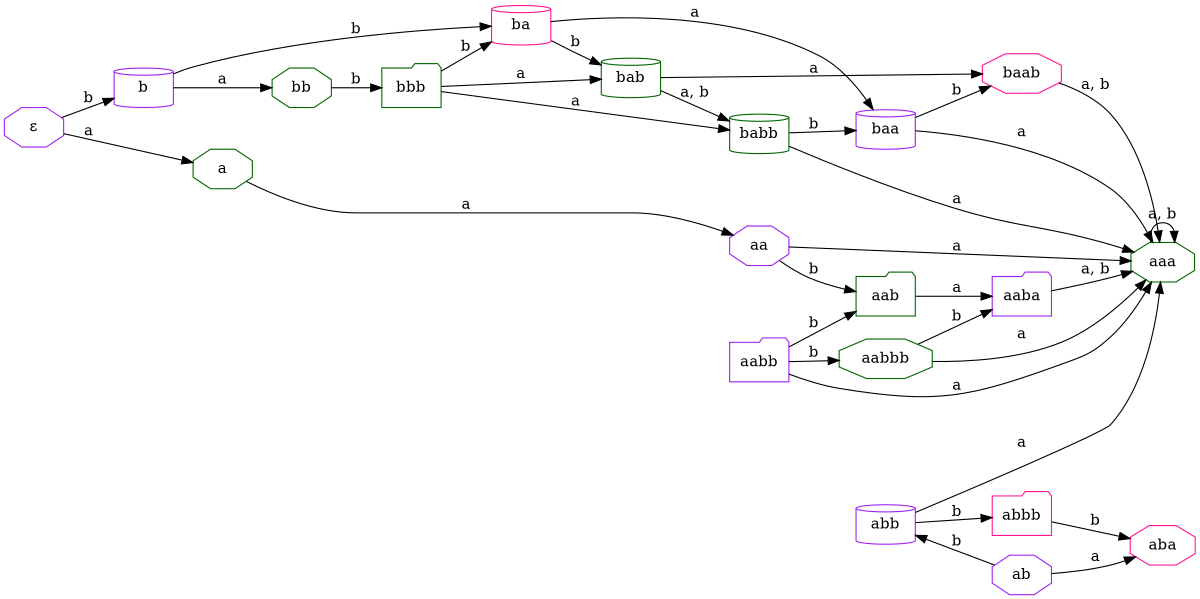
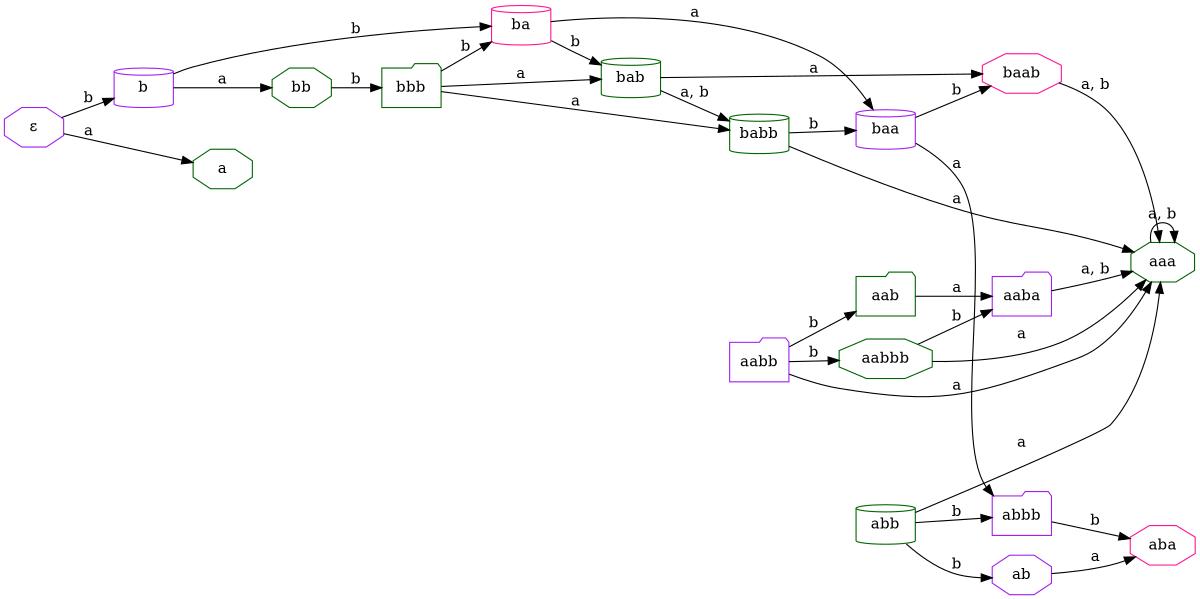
(1044, 156) -> (975, 305)
(759, 246) -> none
(1022, 516) -> (1022, 516)
(886, 524) -> (886, 524)
(960, 552) -> (941, 568)
